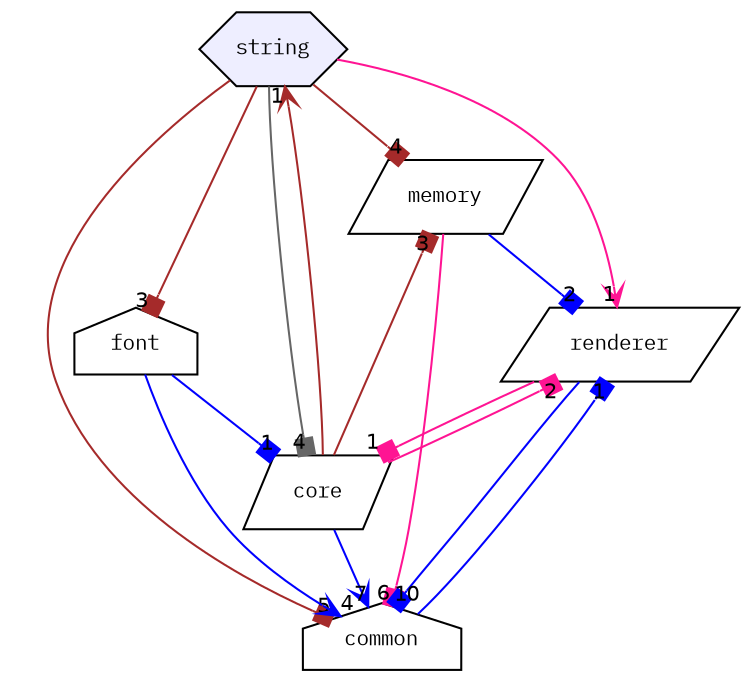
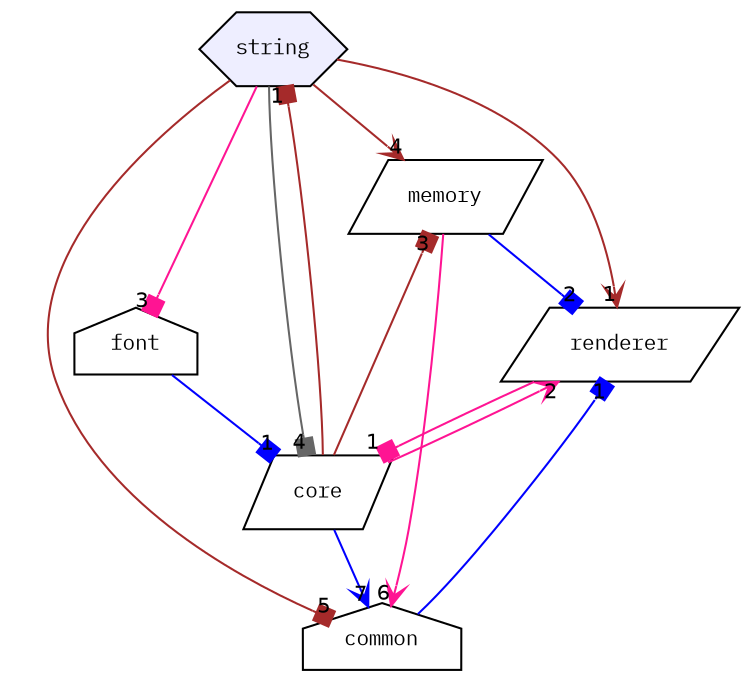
(350, 115) -> (350, 115)
(517, 126) -> (517, 126)
(208, 190) -> (208, 190)
(311, 280) -> (311, 280)
(426, 411) -> (426, 411)
(464, 427) -> (464, 427)
(493, 486) -> none
(211, 507) -> none
